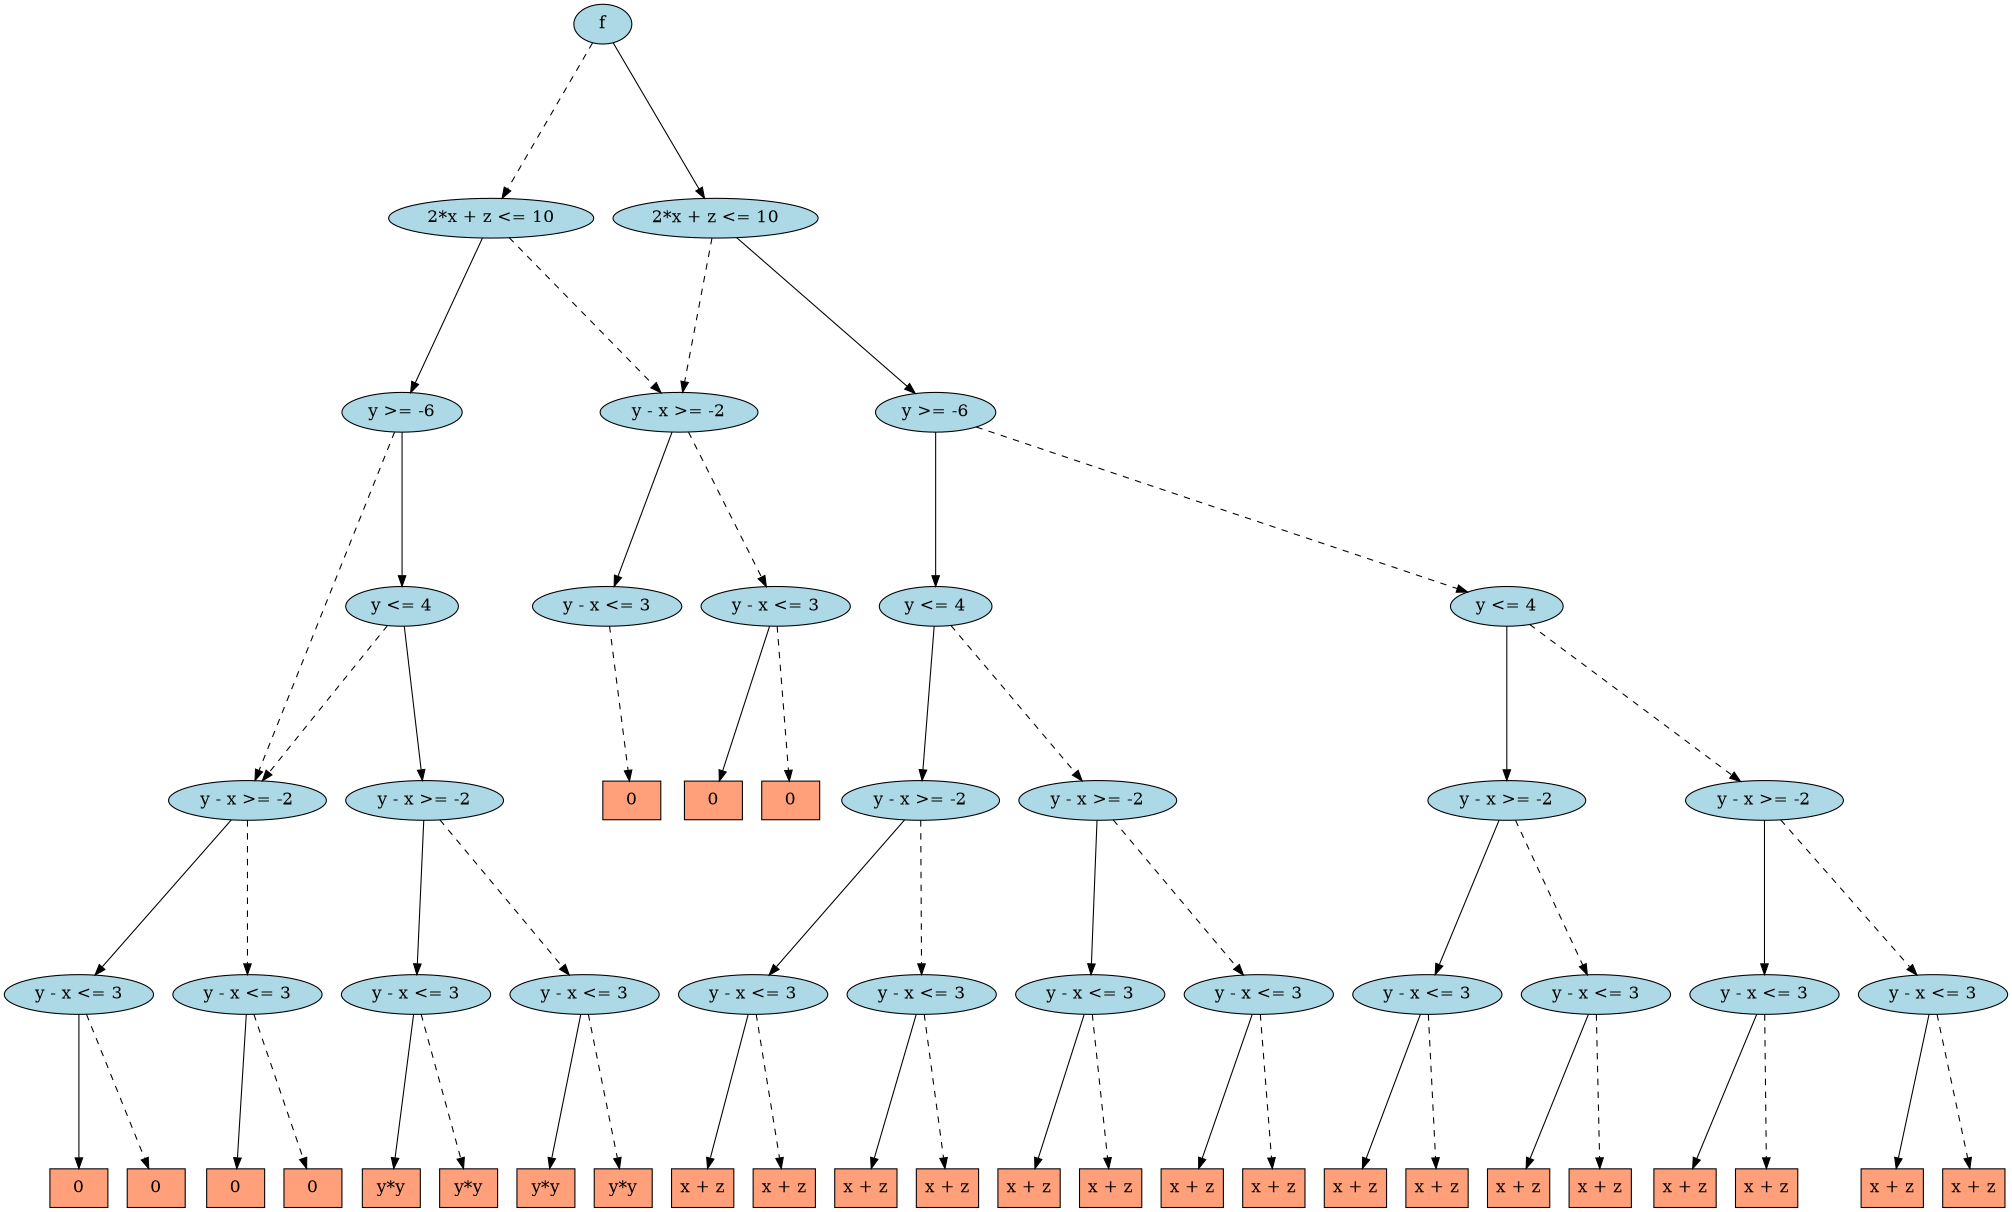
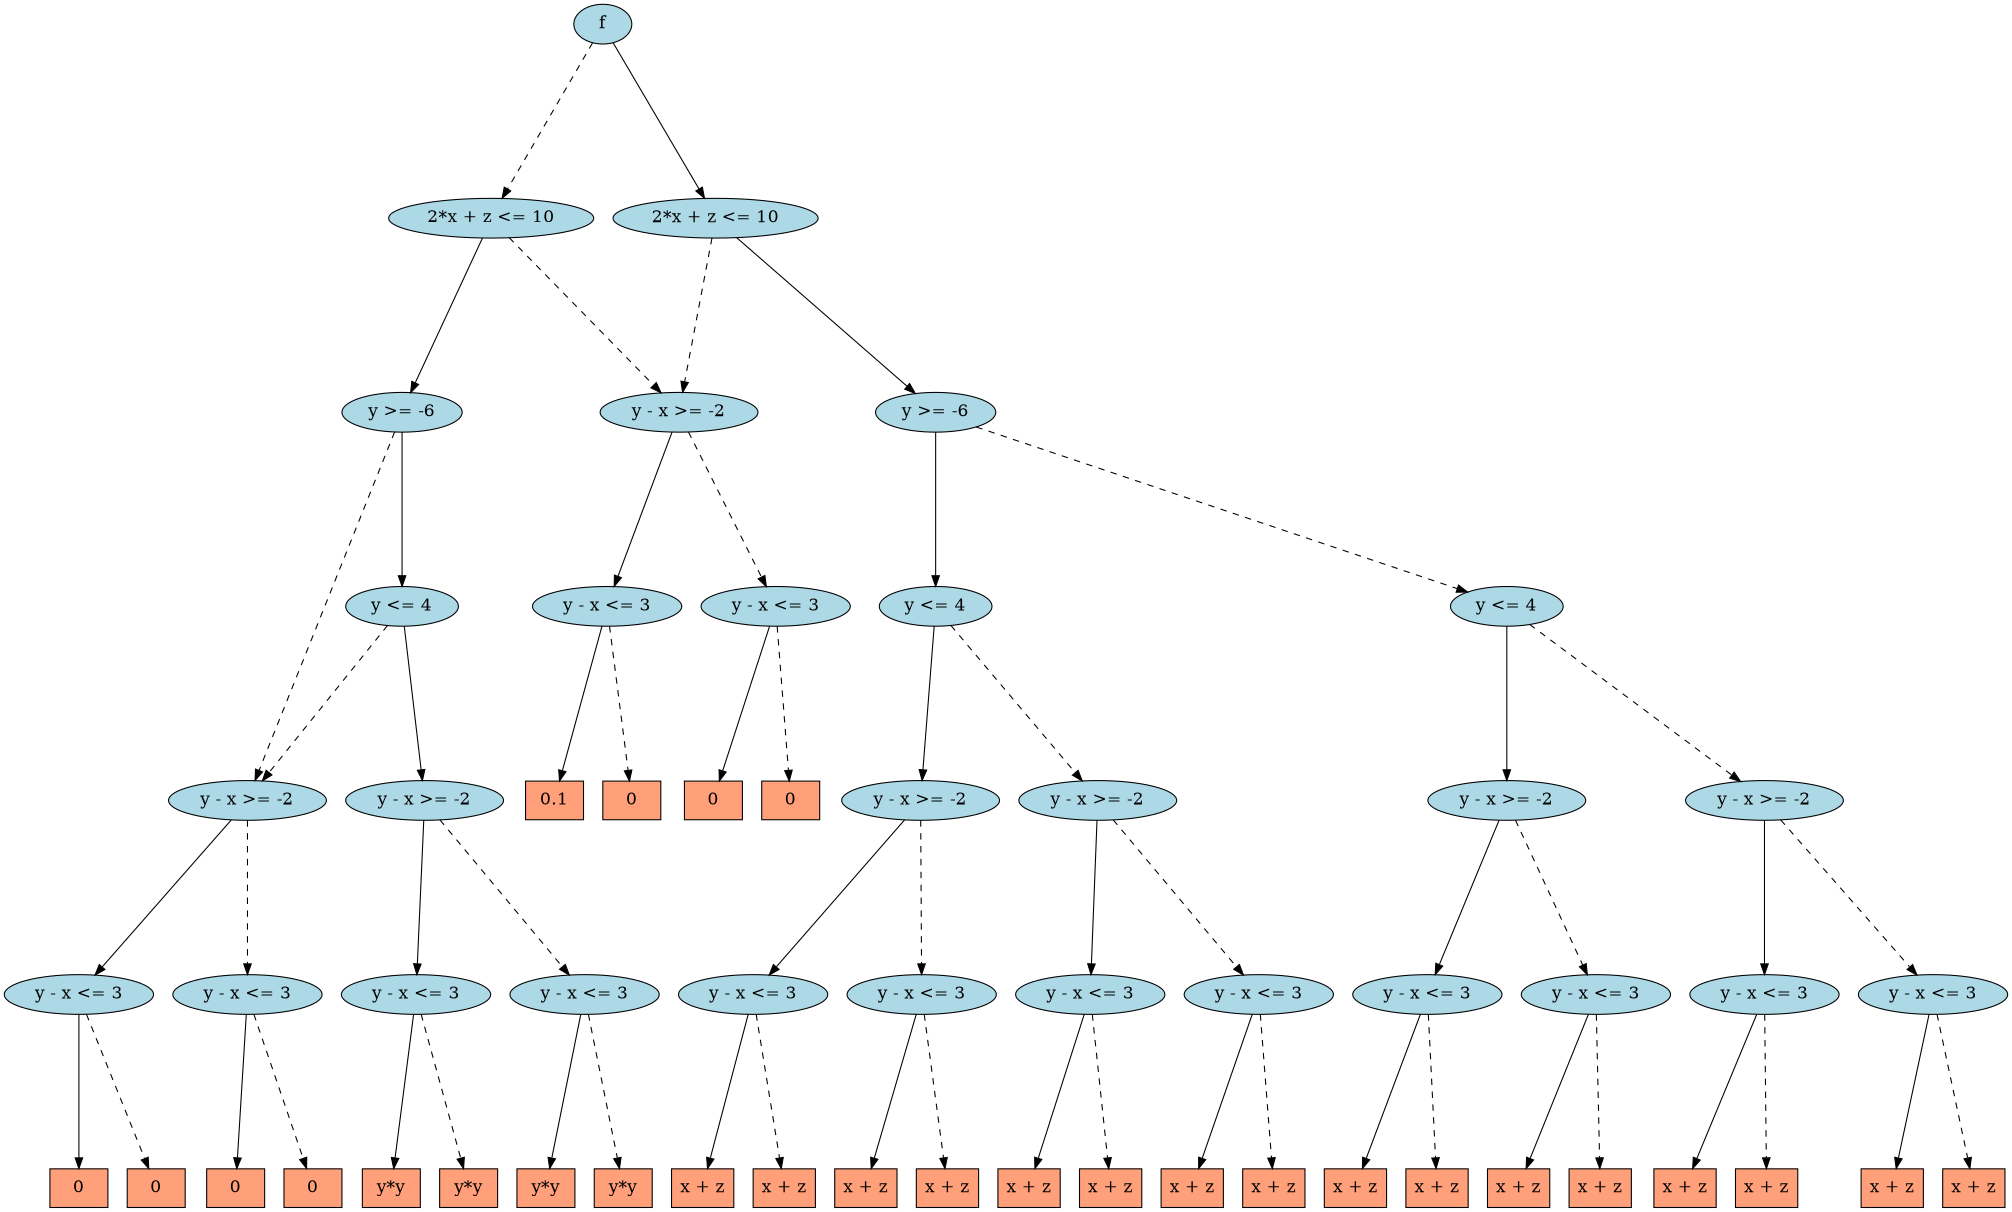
none -> (555, 800)
